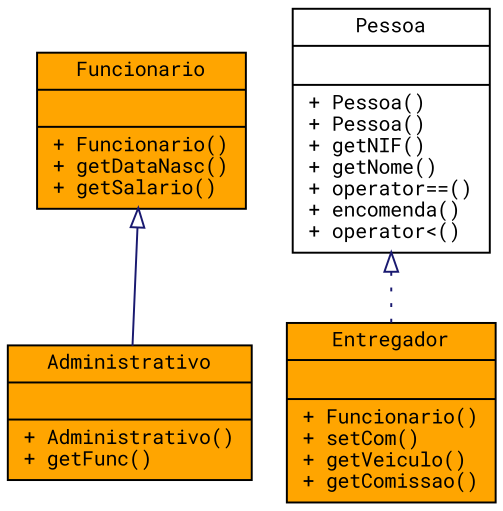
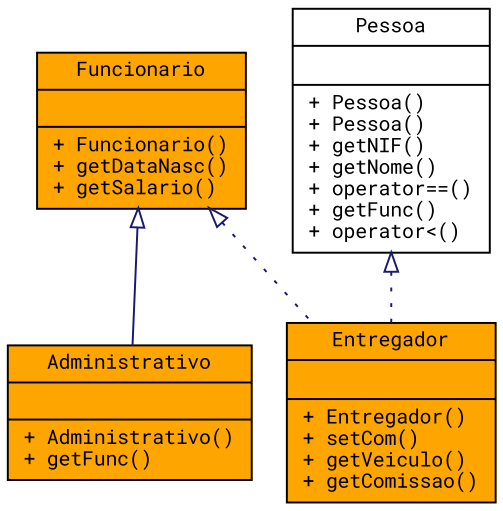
(385, 211) -> (374, 211)
none -> (268, 273)
(391, 418) -> (385, 418)
